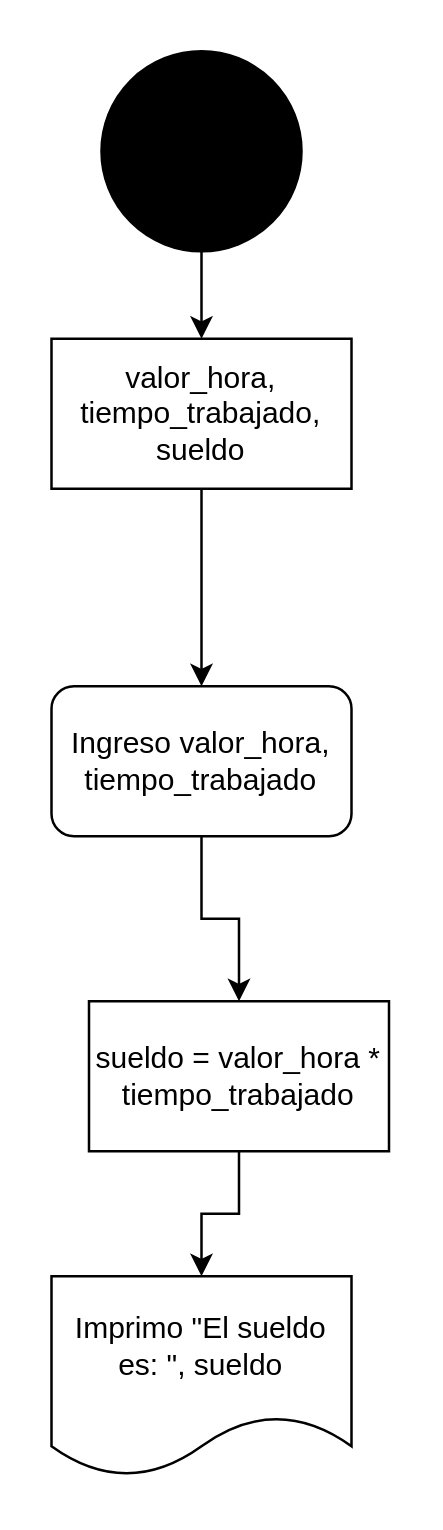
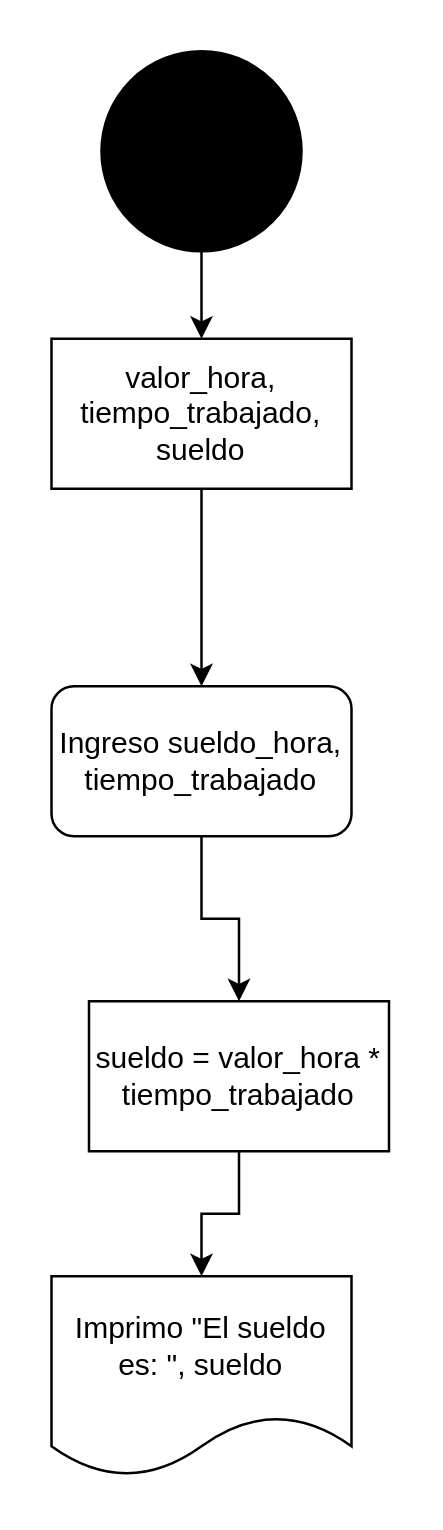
(201, 761) -> (201, 761)
